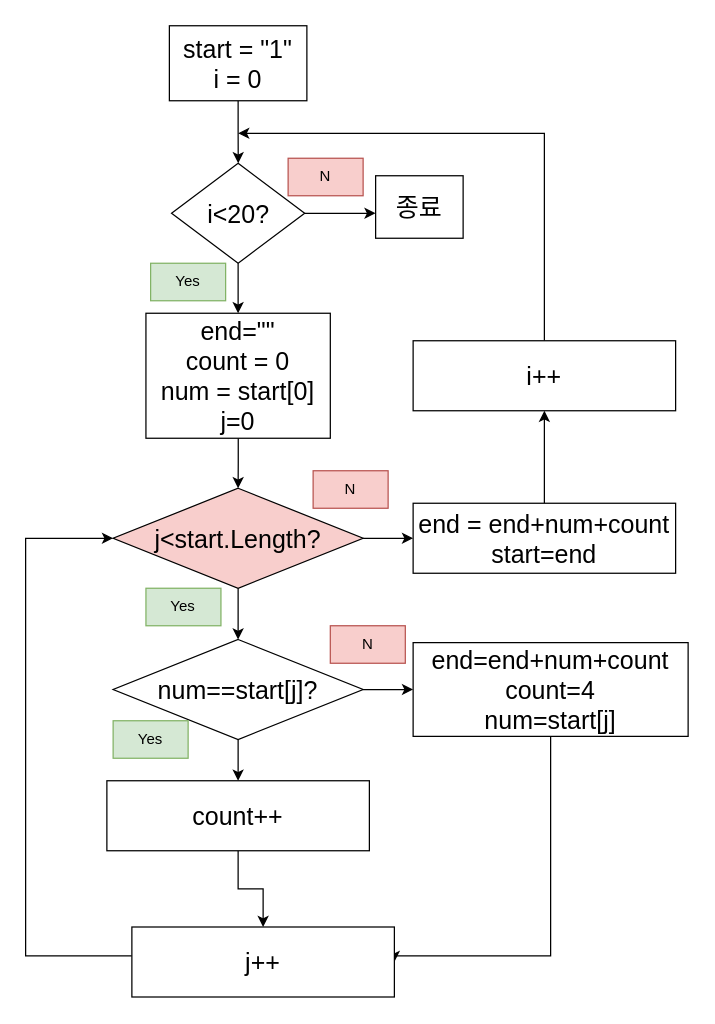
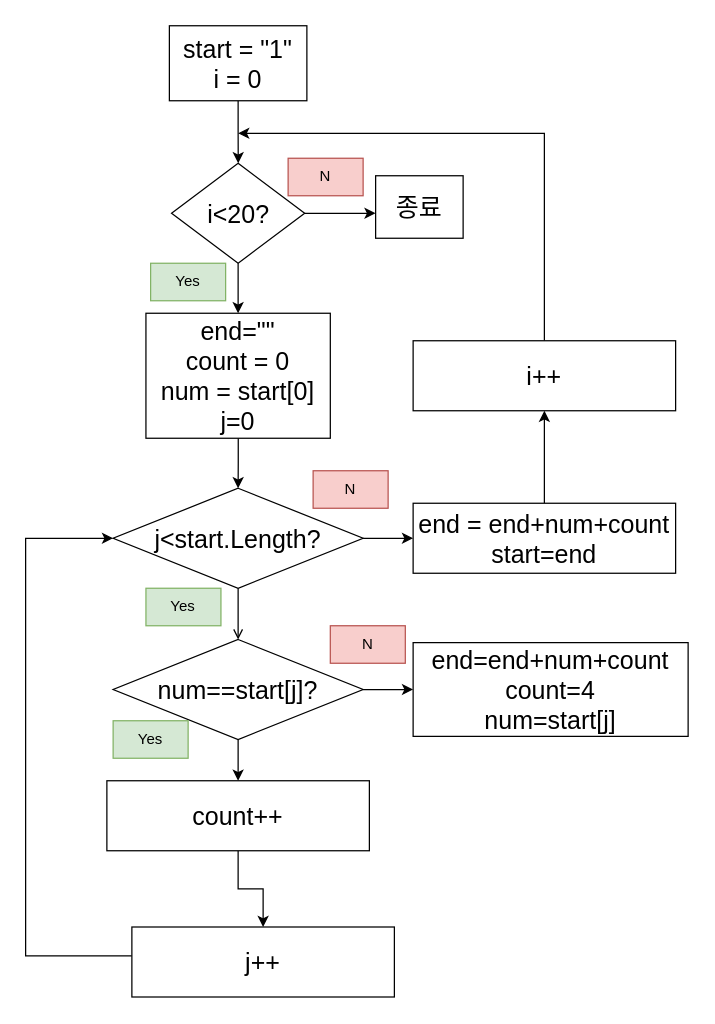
(238, 538) -> (238, 538)
(238, 629) -> (238, 632)
(551, 925) -> none
